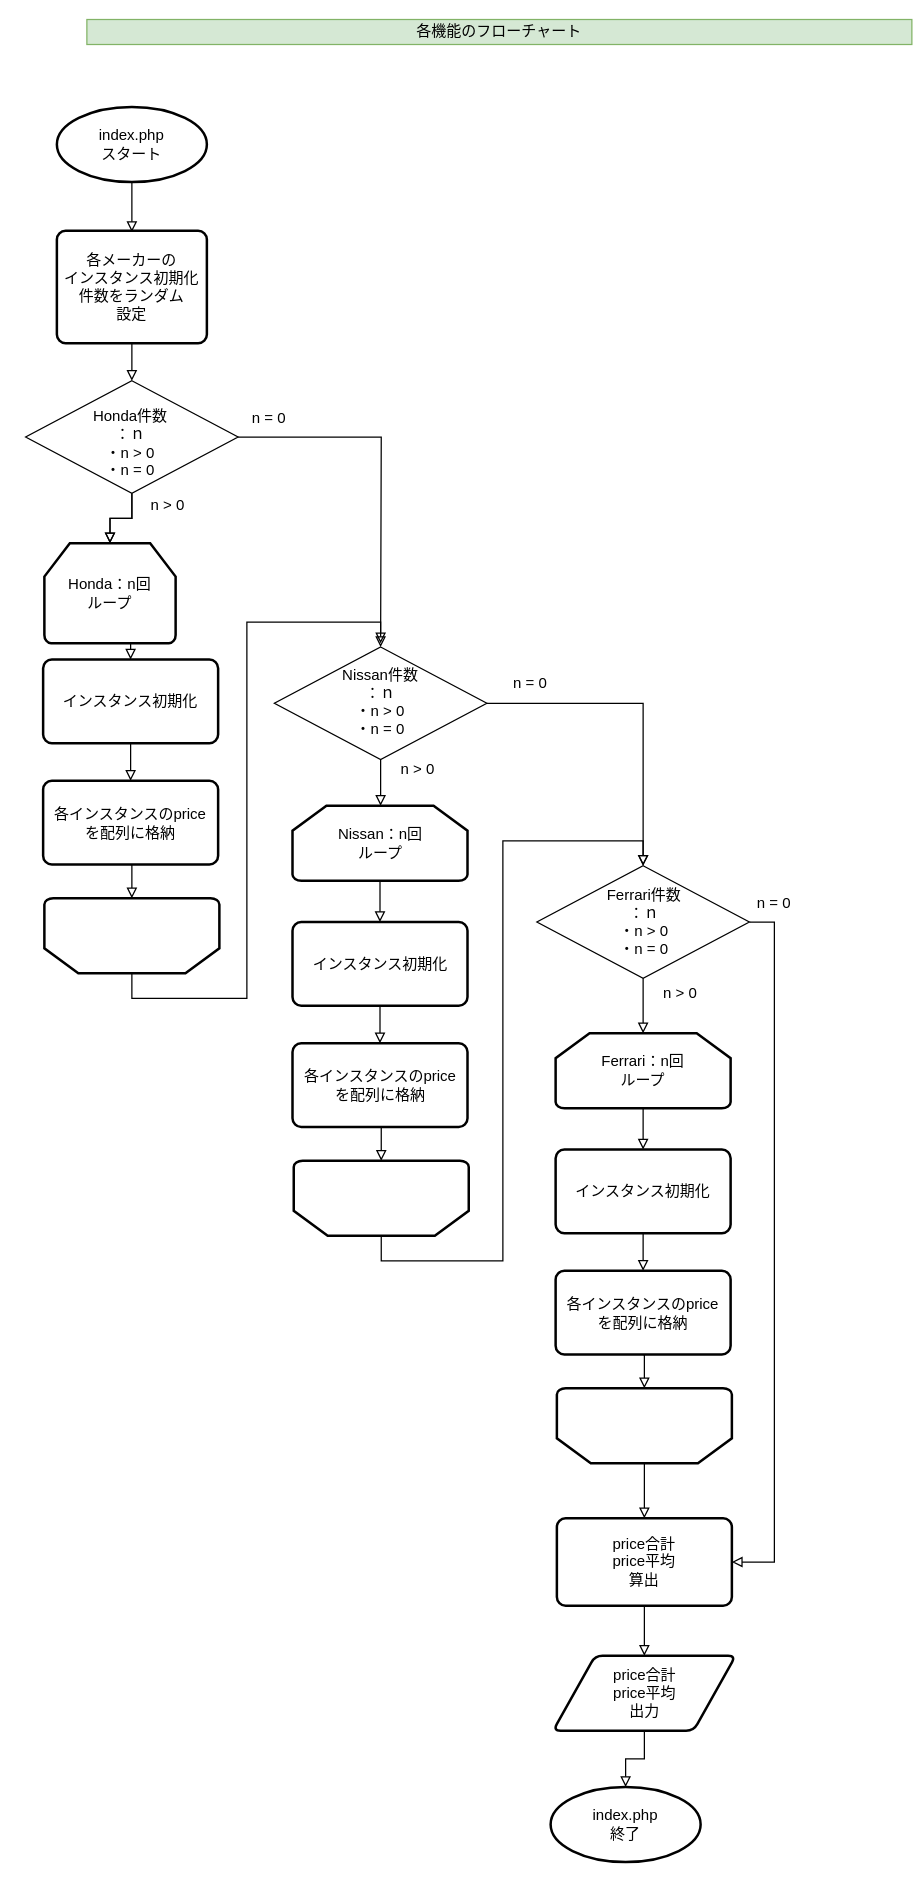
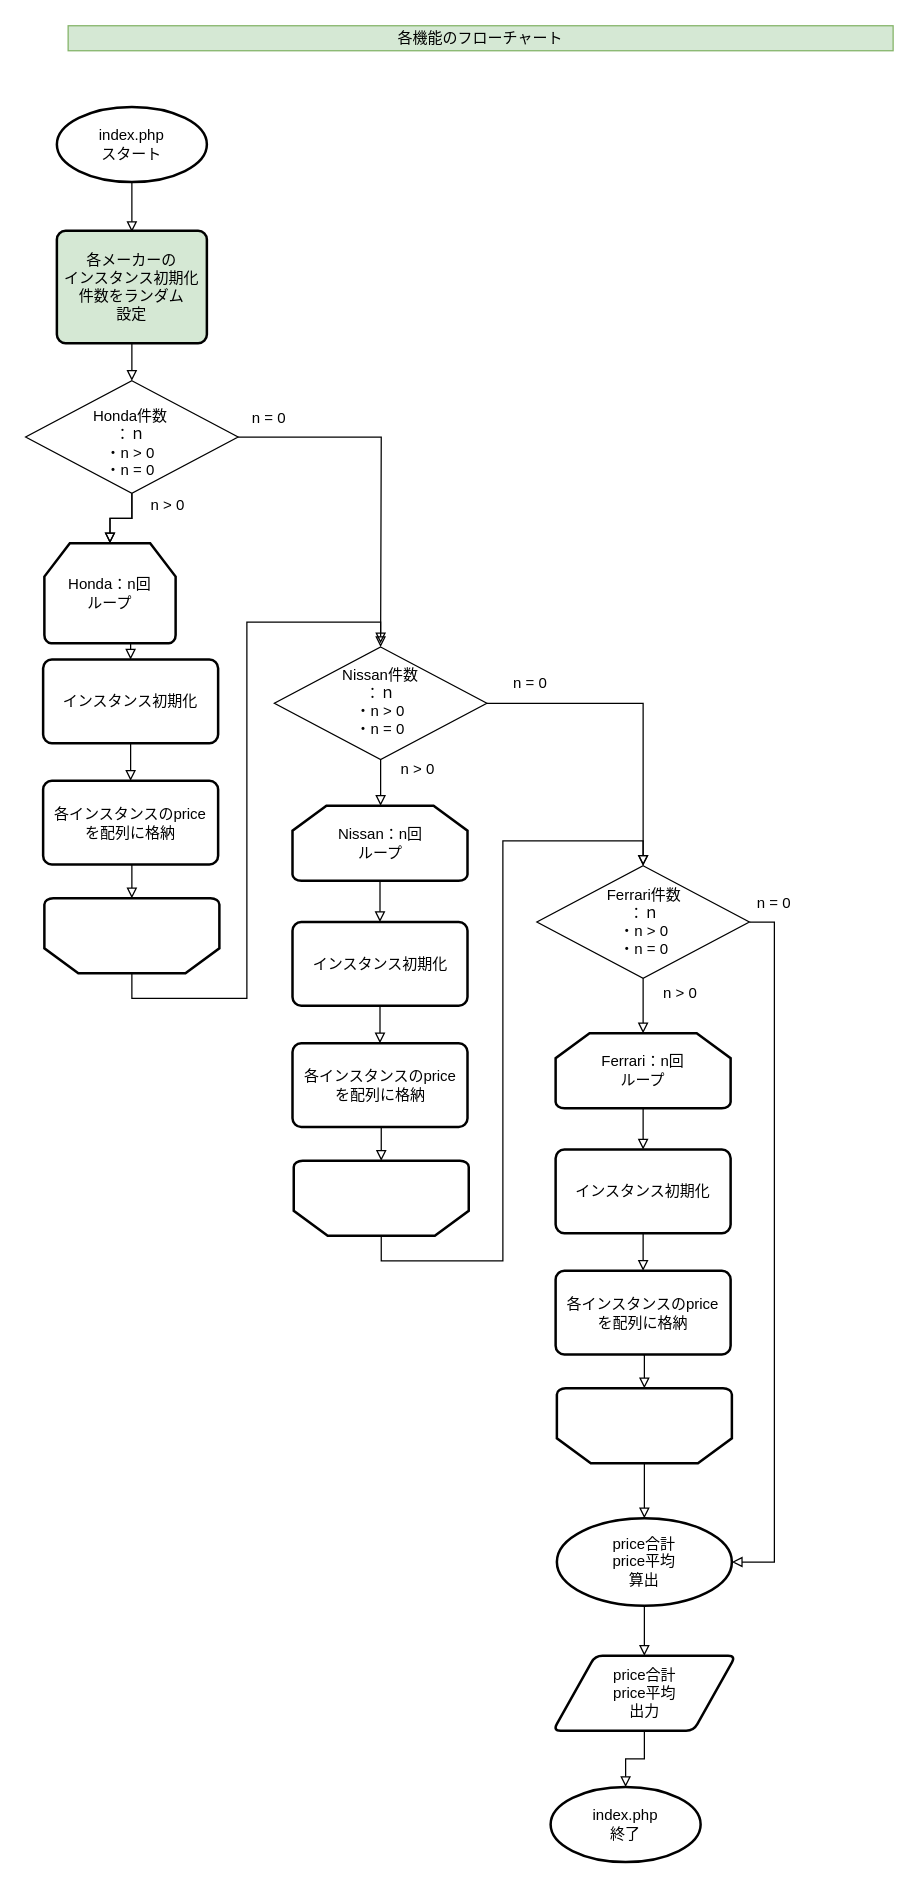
(499, 32) -> (481, 38)
(132, 287) -> (132, 287)
(644, 1562) -> (644, 1562)
